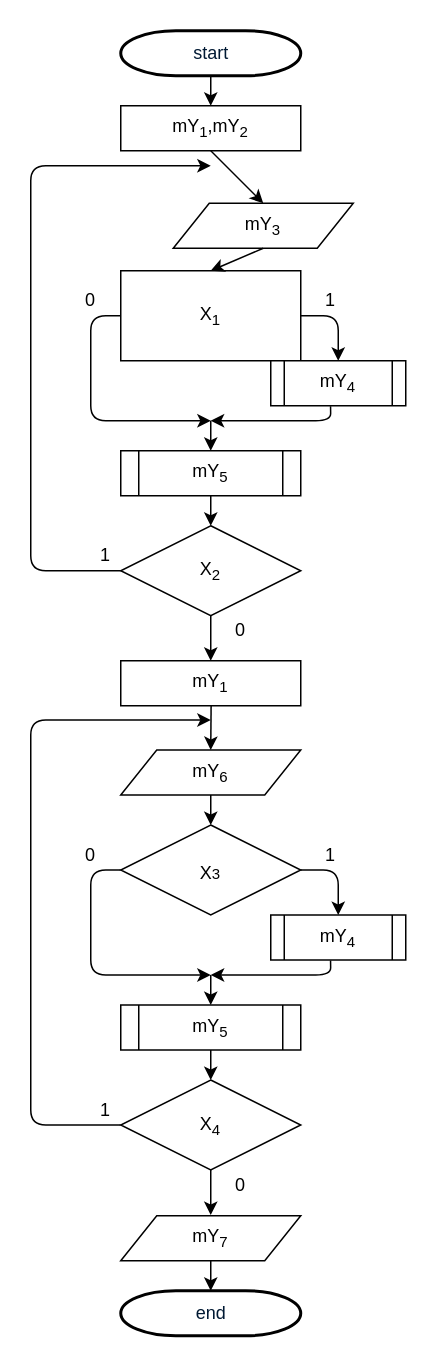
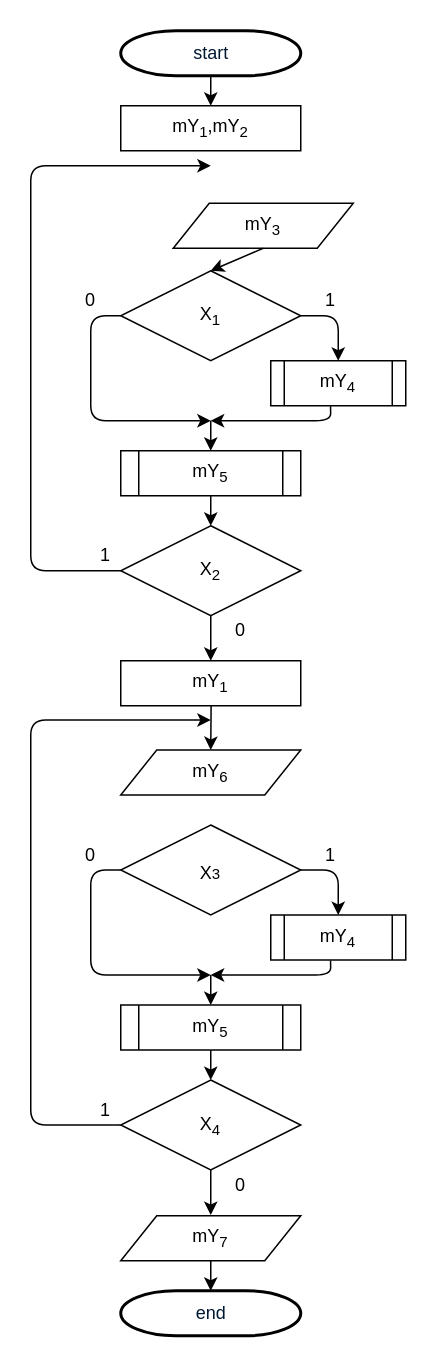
(234, 174) -> none
(211, 316) -> (211, 316)
(211, 805) -> none
